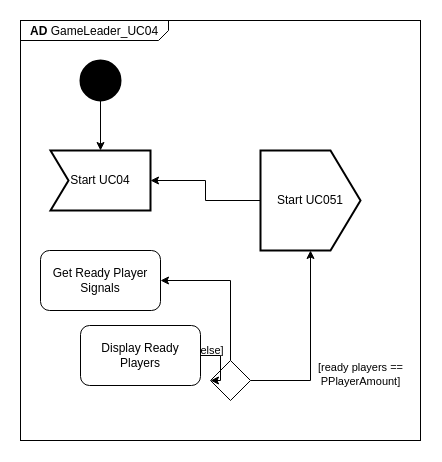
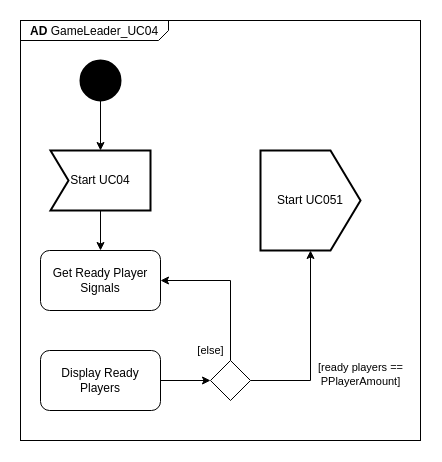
(206, 195) -> none
none -> (101, 227)
(141, 356) -> (101, 381)
